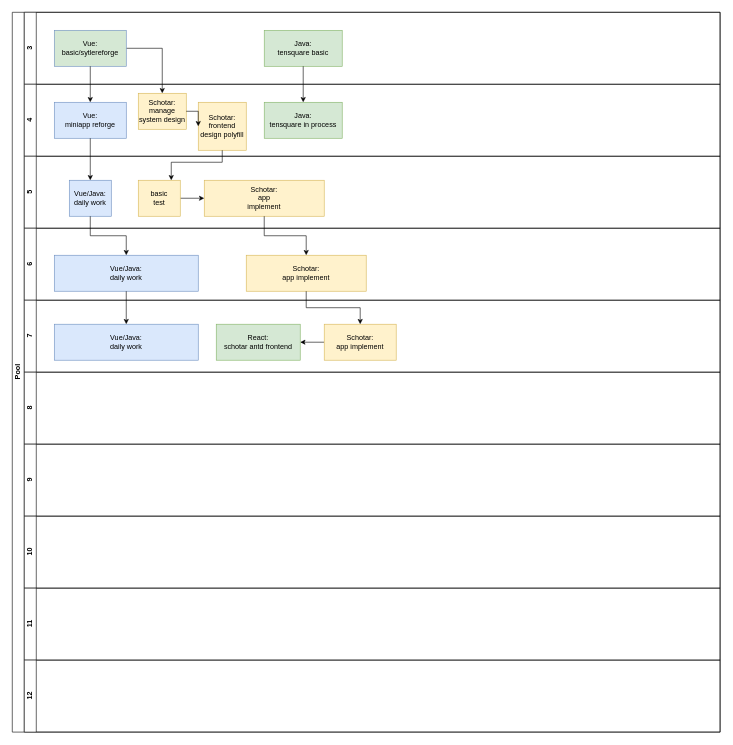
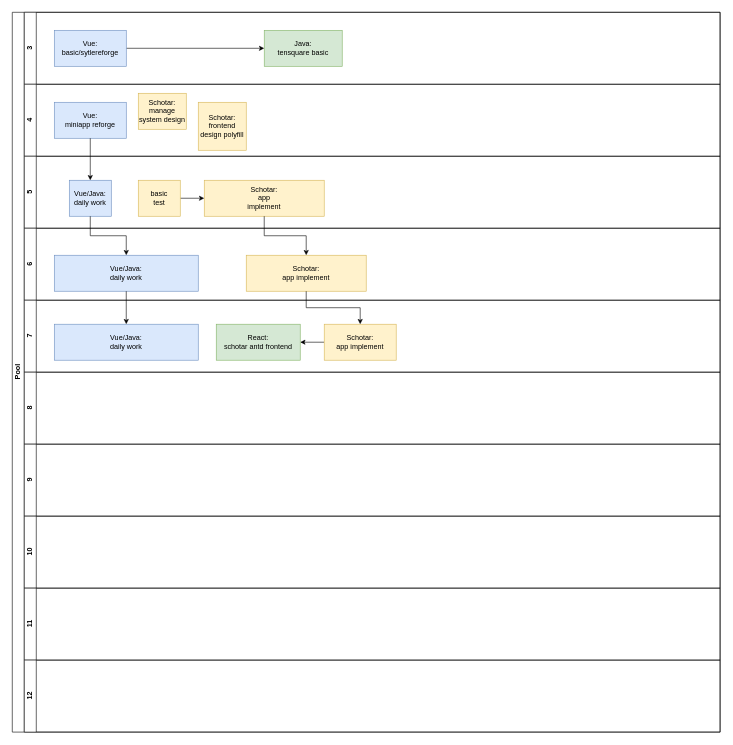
(90, 48) -> (90, 48)
(162, 87) -> (258, 48)
(90, 96) -> none
(303, 96) -> none
(198, 113) -> none
(303, 120) -> none
(171, 162) -> none
